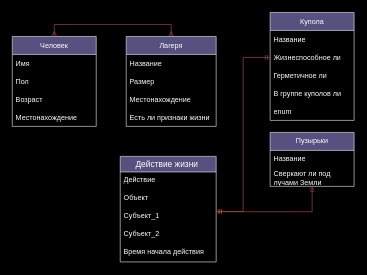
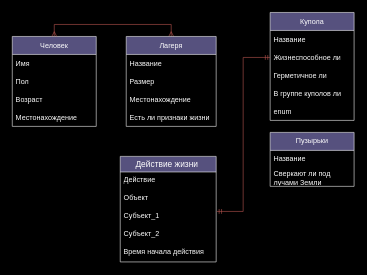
(290, 212) -> none
